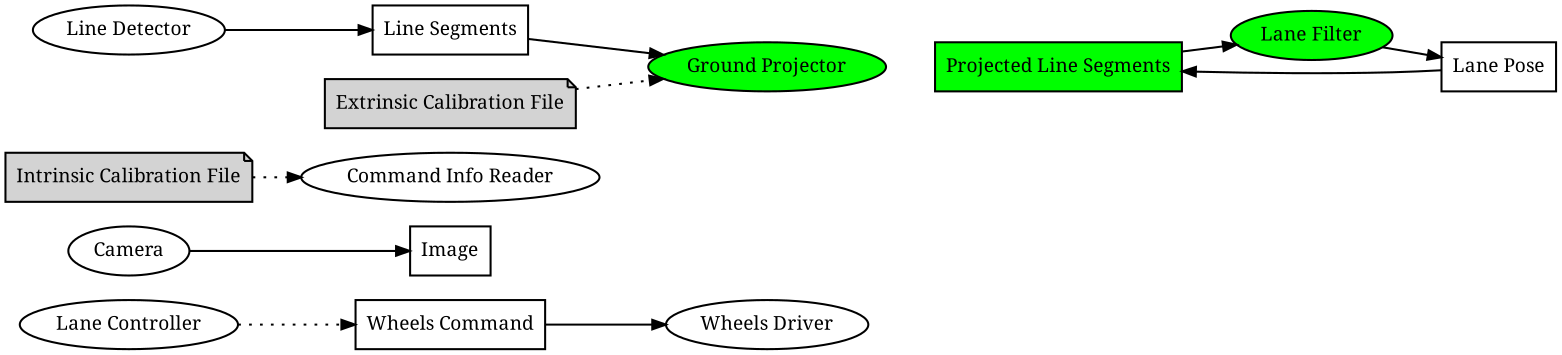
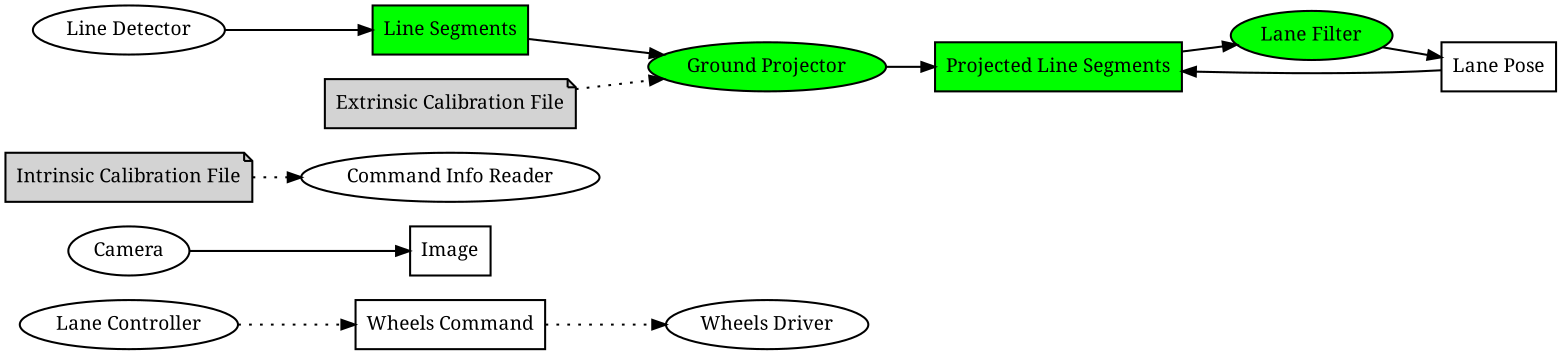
(450, 30) -> (450, 30)
none -> (904, 67)
(599, 325) -> (599, 325)
